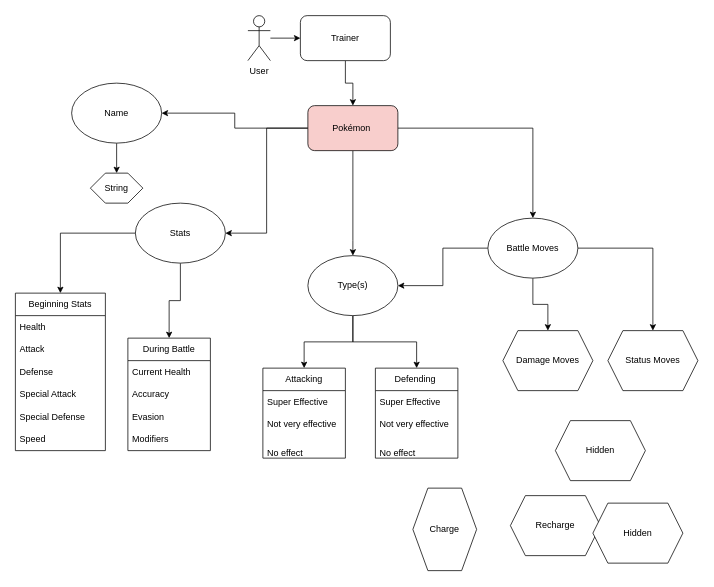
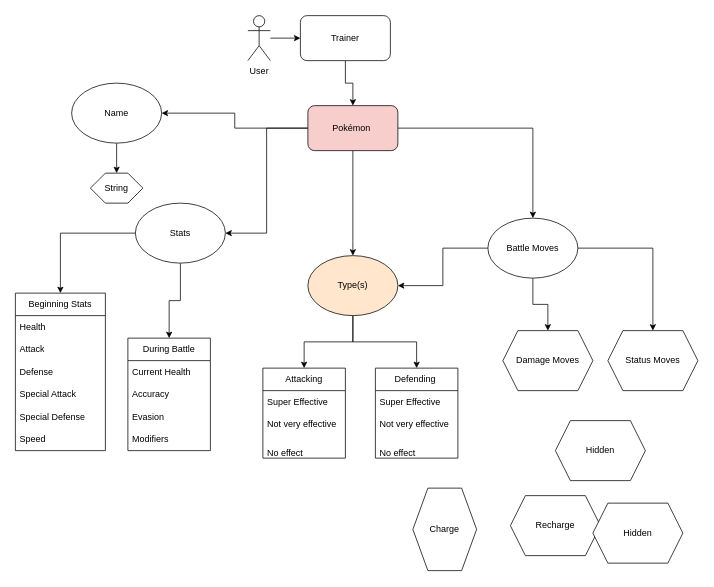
(353, 285) -> (353, 285)
